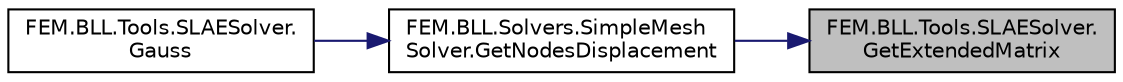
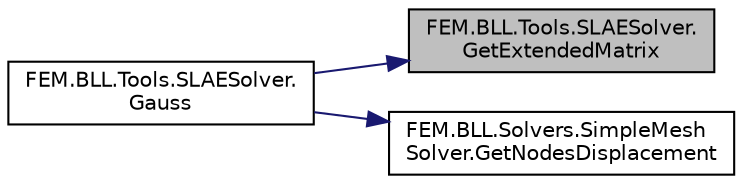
(761, 41) -> (351, 68)
